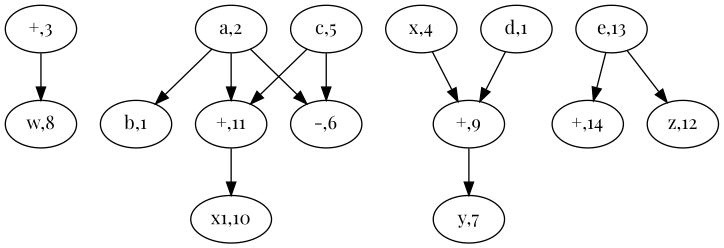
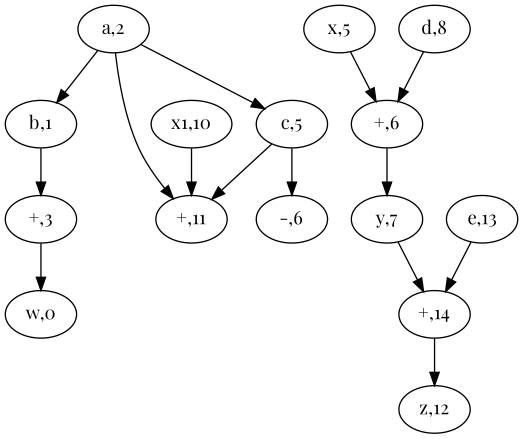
(421, 29) -> (339, 29)
(516, 29) -> (435, 29)
(273, 71) -> (197, 74)
(643, 71) -> (435, 355)
(41, 124) -> (41, 314)
(469, 124) -> (387, 124)
none -> (41, 165)
(231, 165) -> (192, 165)
none -> (408, 261)
